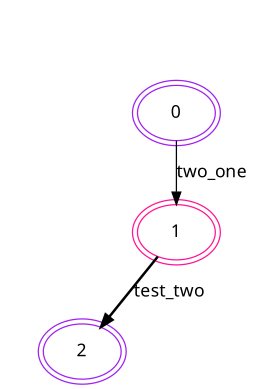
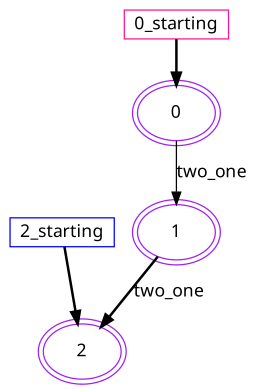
none -> (176, 24)
none -> (62, 232)
(176, 232) -> (176, 232)
(170, 292) -> (170, 292)
